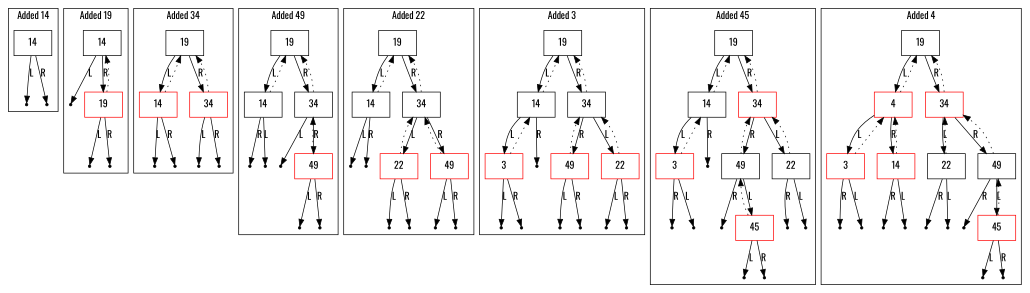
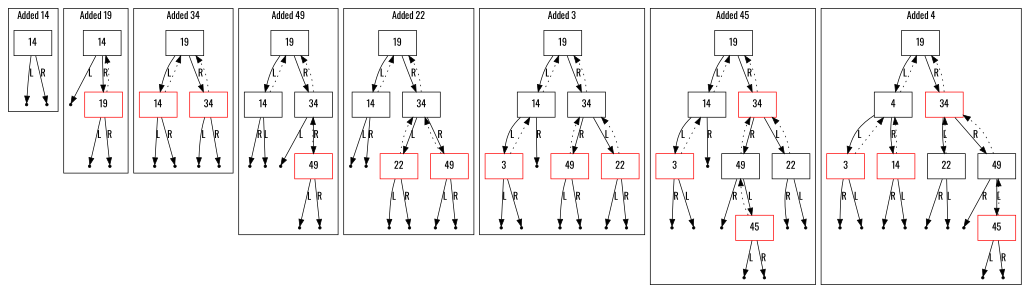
(893, 105) -> (893, 105)
